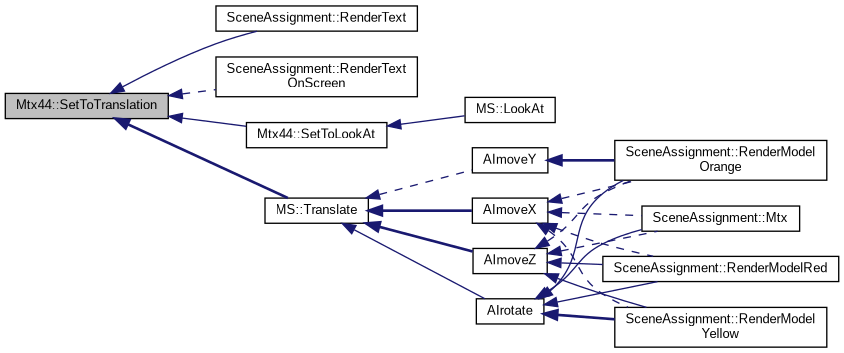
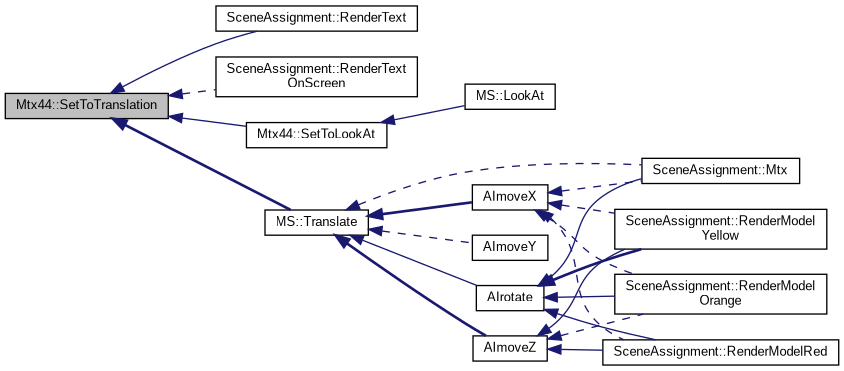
(588, 160) -> none
(609, 241) -> (497, 168)
